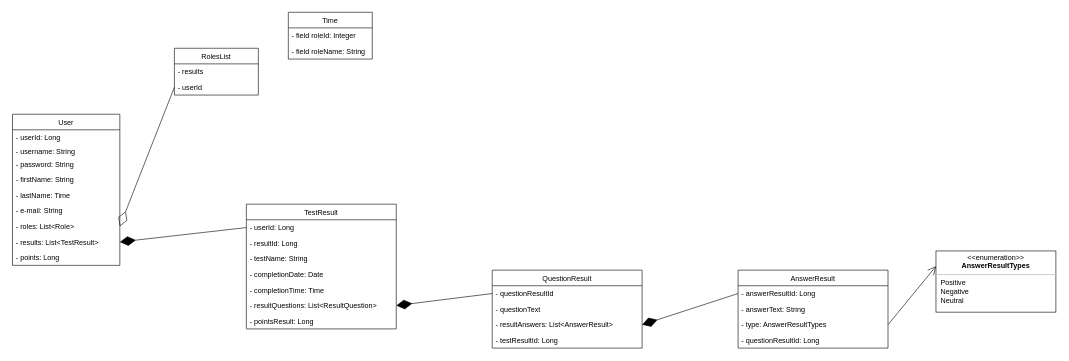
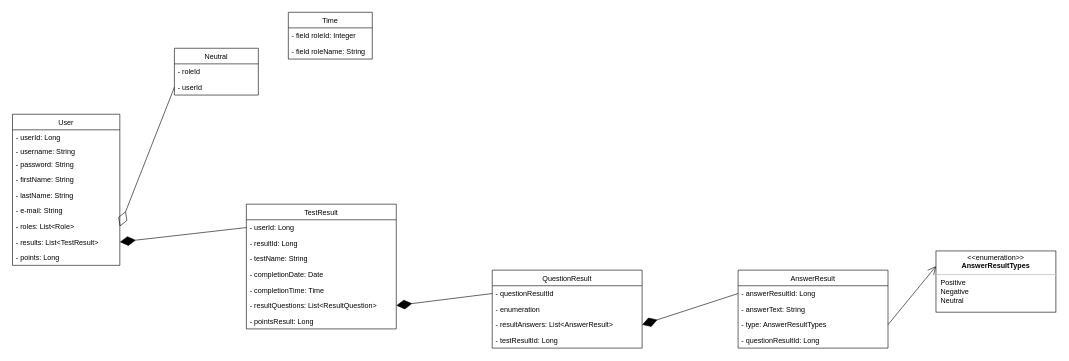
(216, 56) -> (216, 56)
(194, 72) -> (192, 72)
(43, 196) -> (47, 196)
(522, 310) -> (520, 310)
